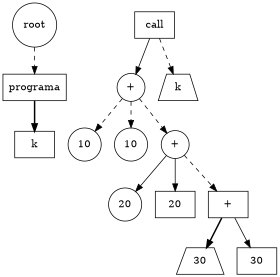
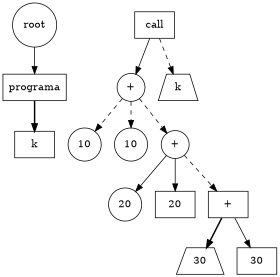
(35, 57) -> (35, 57)
